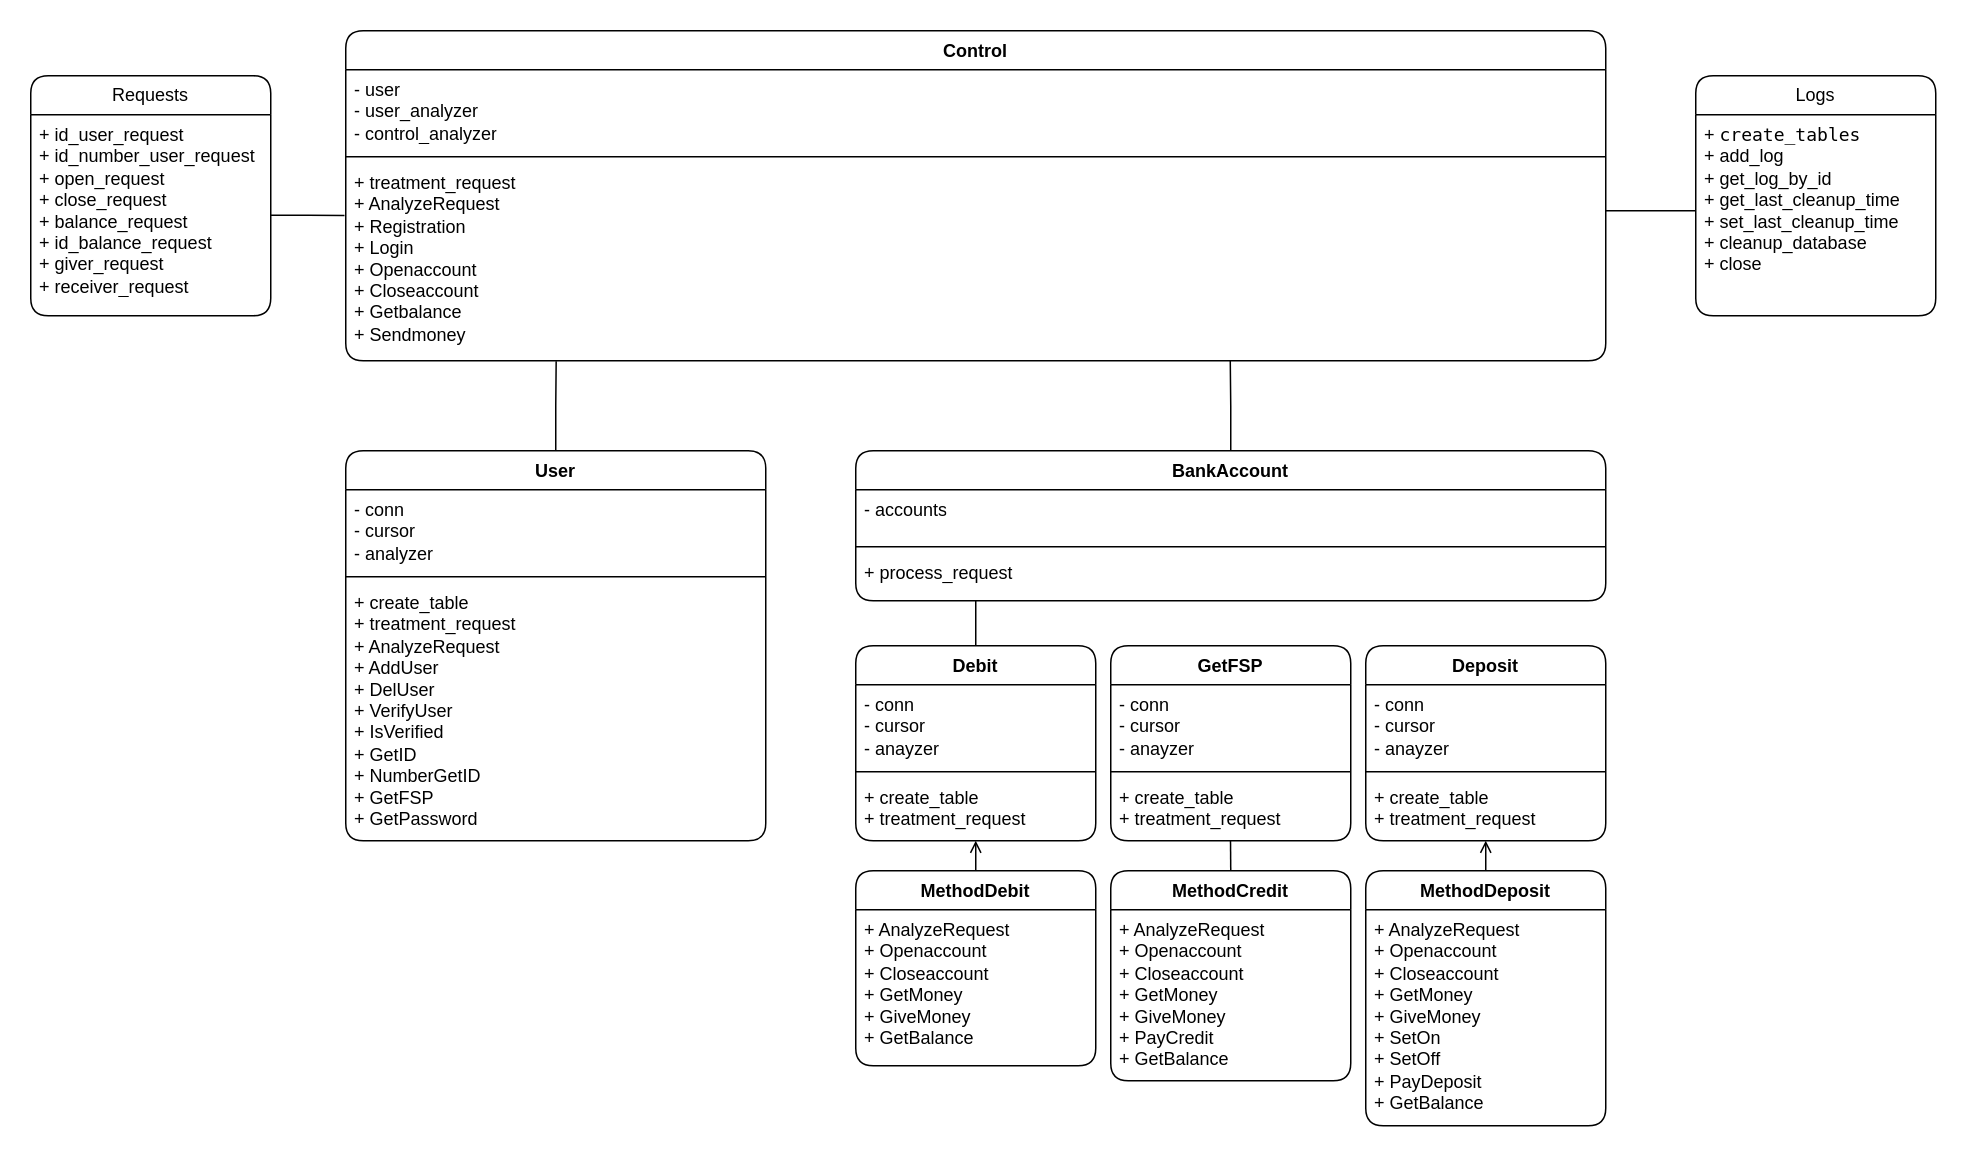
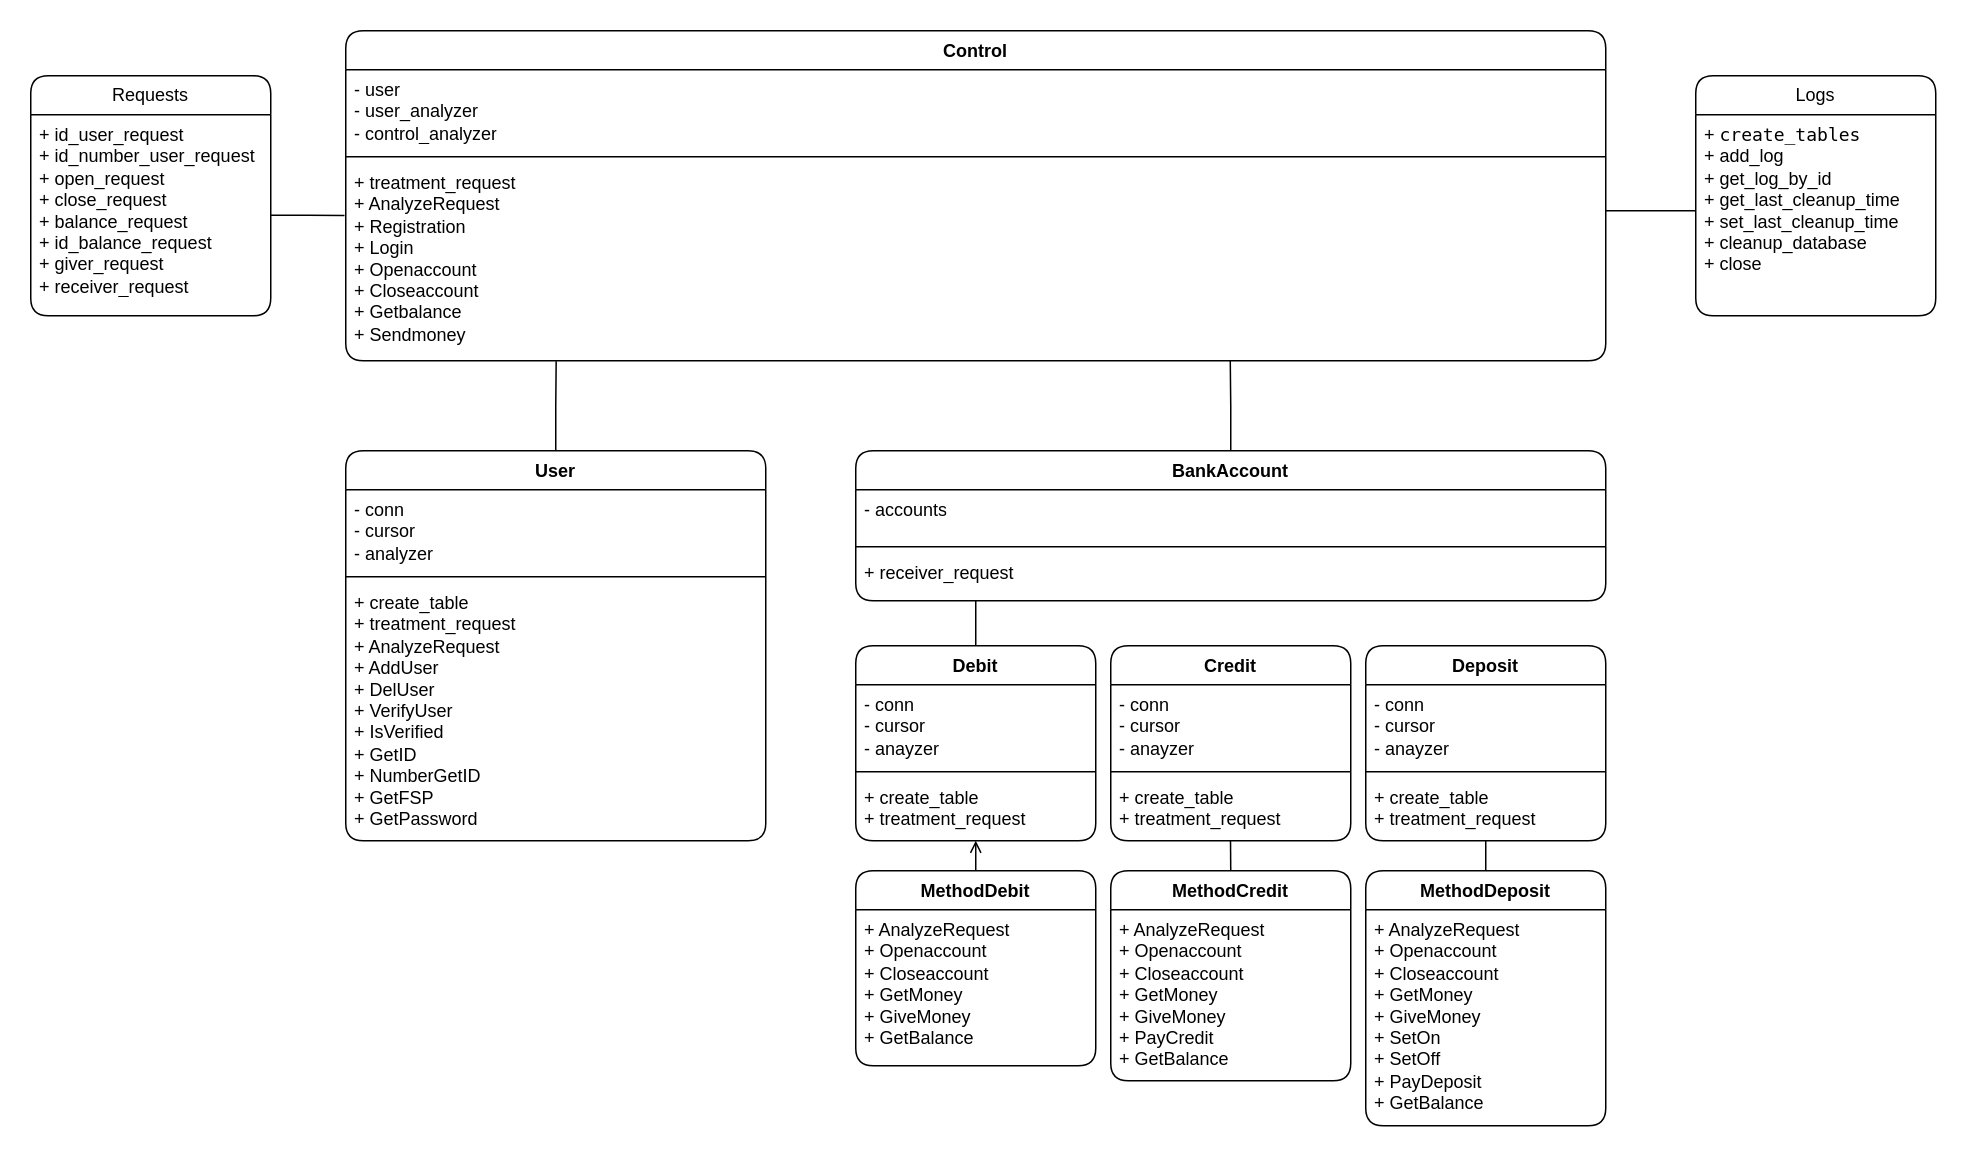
(948, 574) -> (951, 574)
(1231, 667) -> (1231, 667)
(1486, 848) -> (1486, 847)
